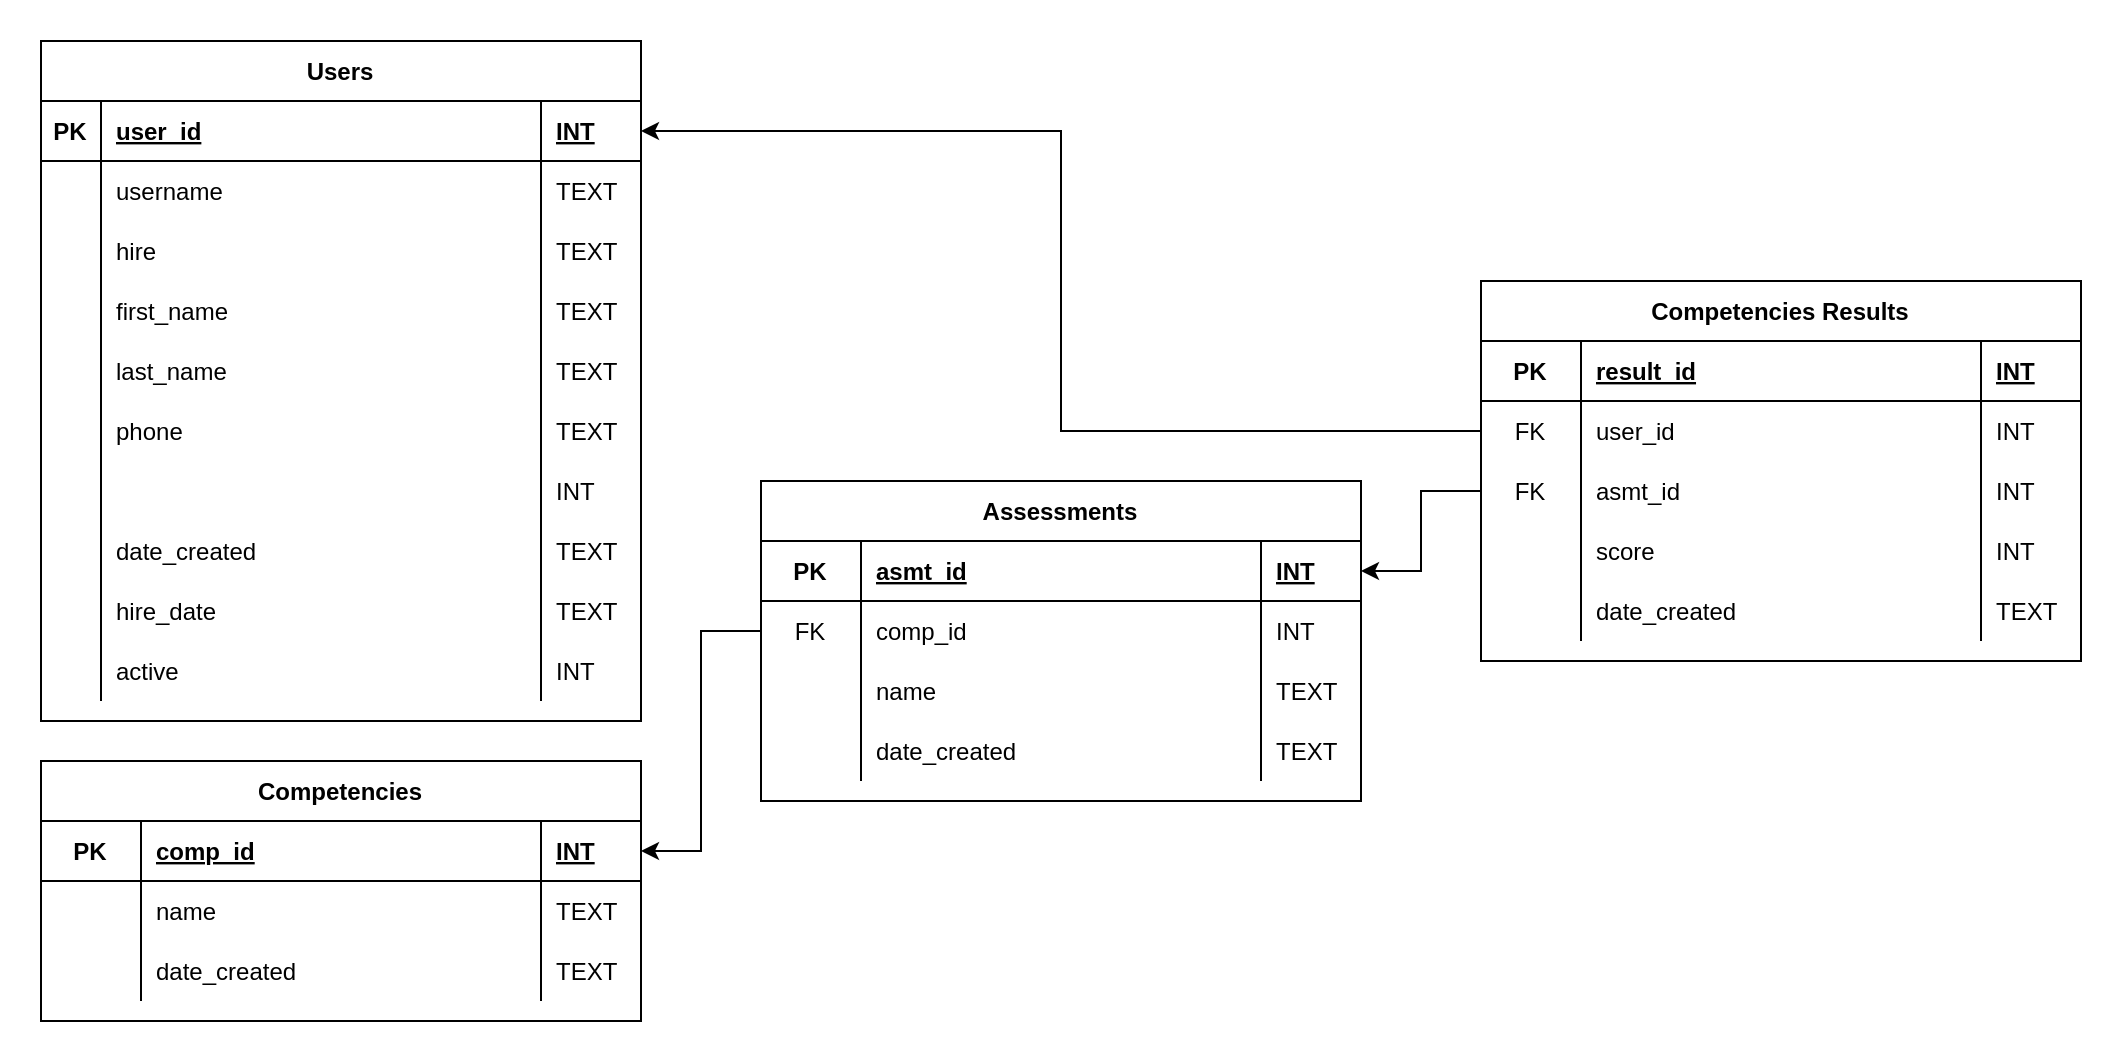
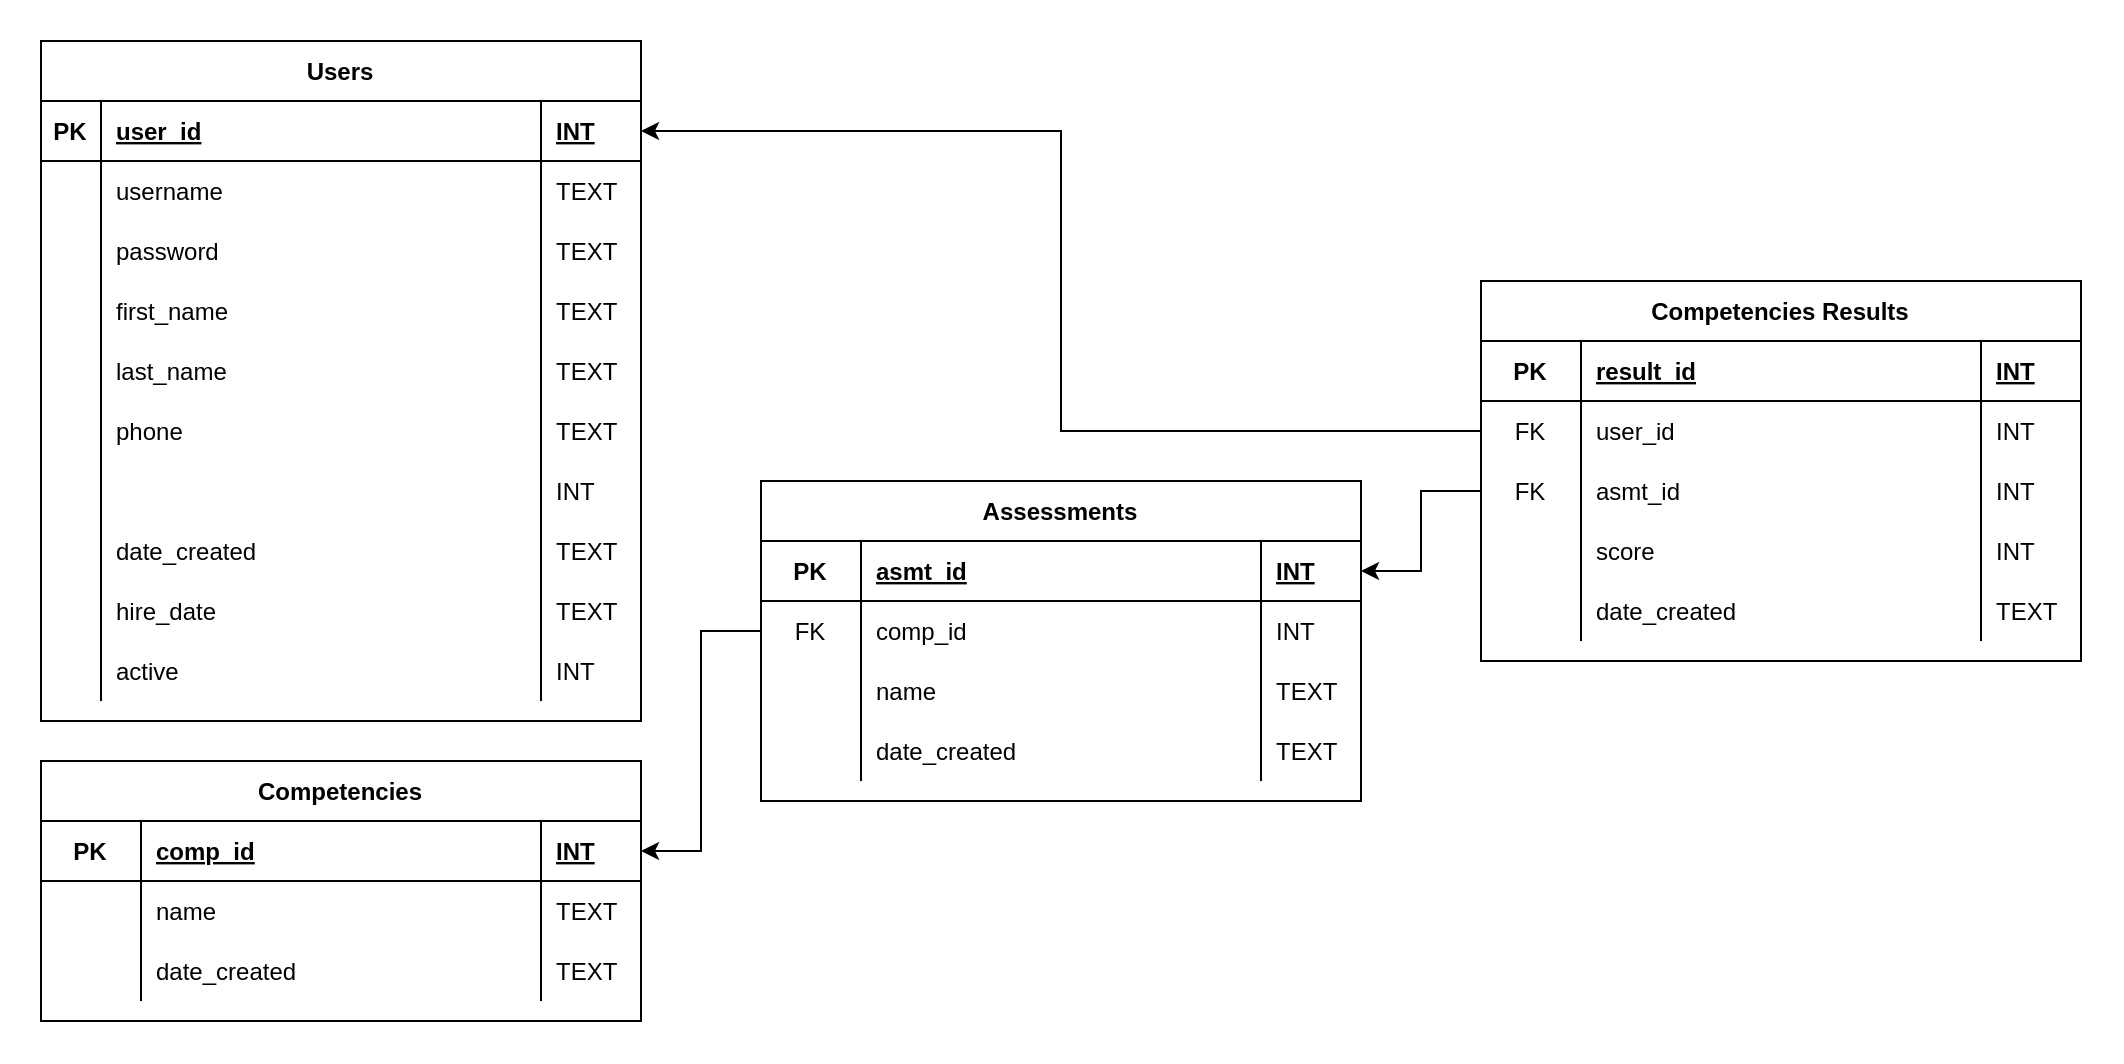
(140, 252) -> (170, 252)
